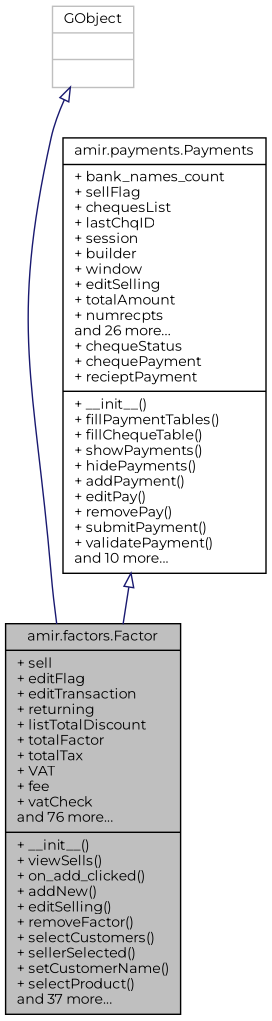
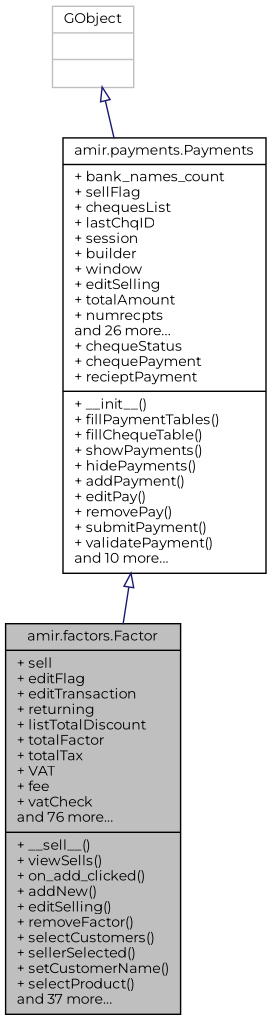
(30, 361) -> (110, 120)
(53, 846) -> (54, 846)
